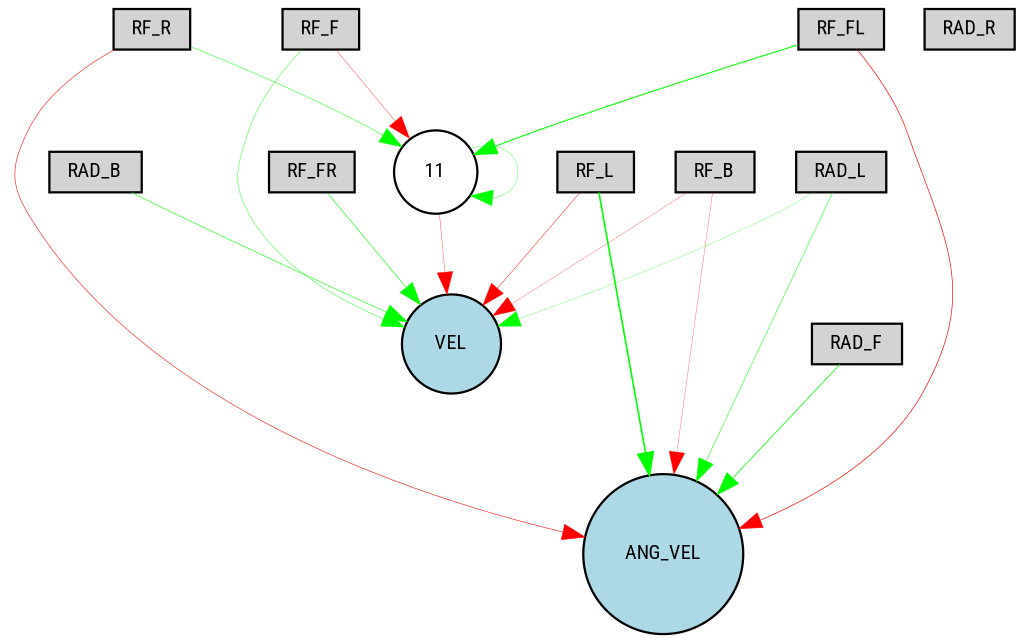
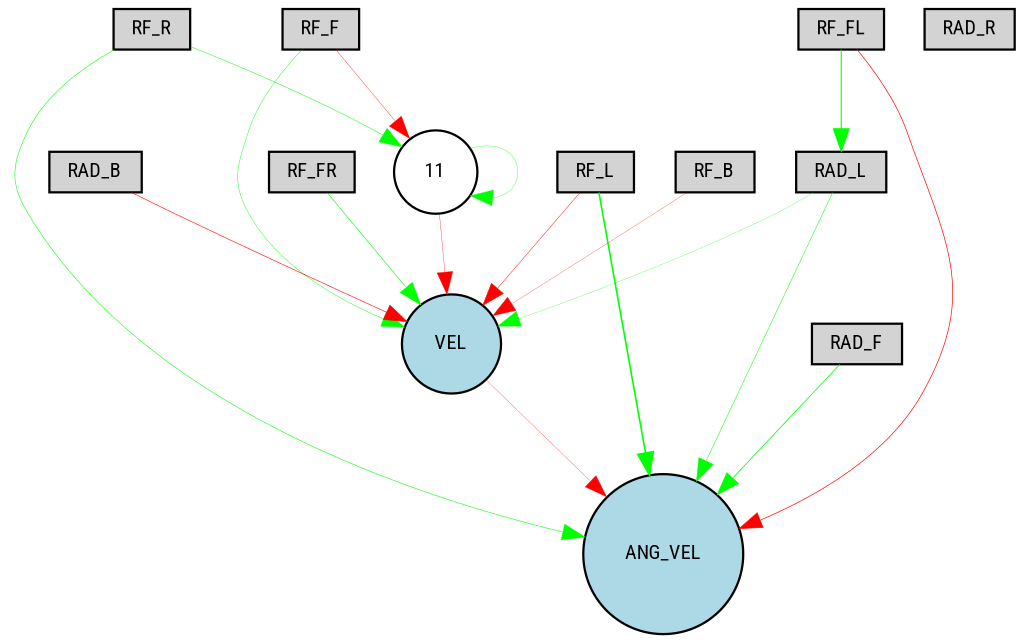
(646, 93) -> (841, 89)
(258, 253) -> (258, 253)
(695, 322) -> (538, 430)
(176, 367) -> (176, 367)
